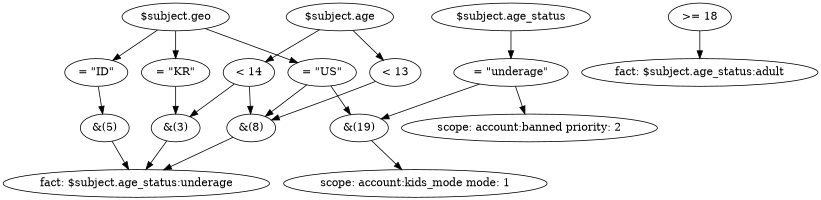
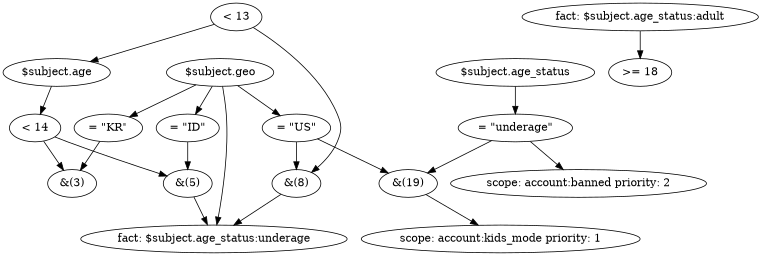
(700, 41) -> (640, 41)
(365, 43) -> (156, 42)
(250, 96) -> (107, 156)
(159, 152) -> (226, 152)
(415, 183) -> (501, 239)
